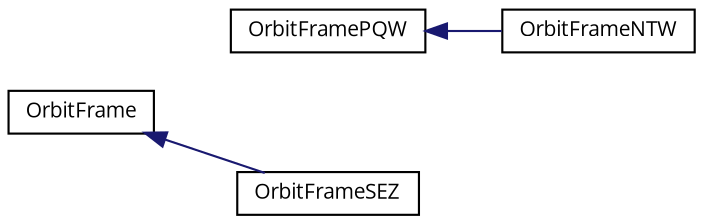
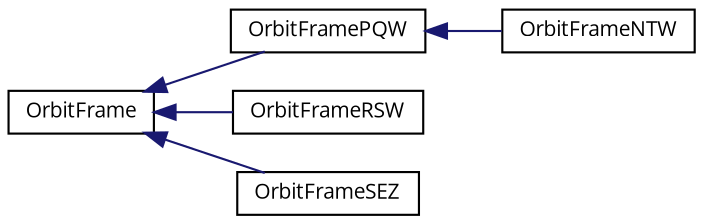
none -> (215, 68)
none -> (328, 112)
